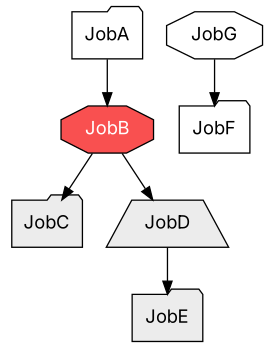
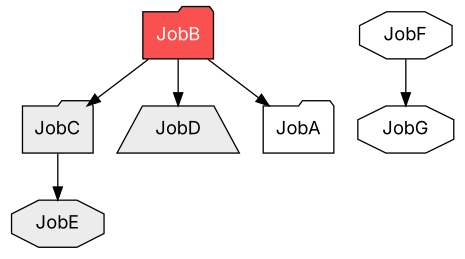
(107, 76) -> (233, 79)
(215, 76) -> (406, 76)
(107, 130) -> (178, 35)
(215, 130) -> (406, 35)
(167, 264) -> (58, 170)
(167, 318) -> (58, 224)
